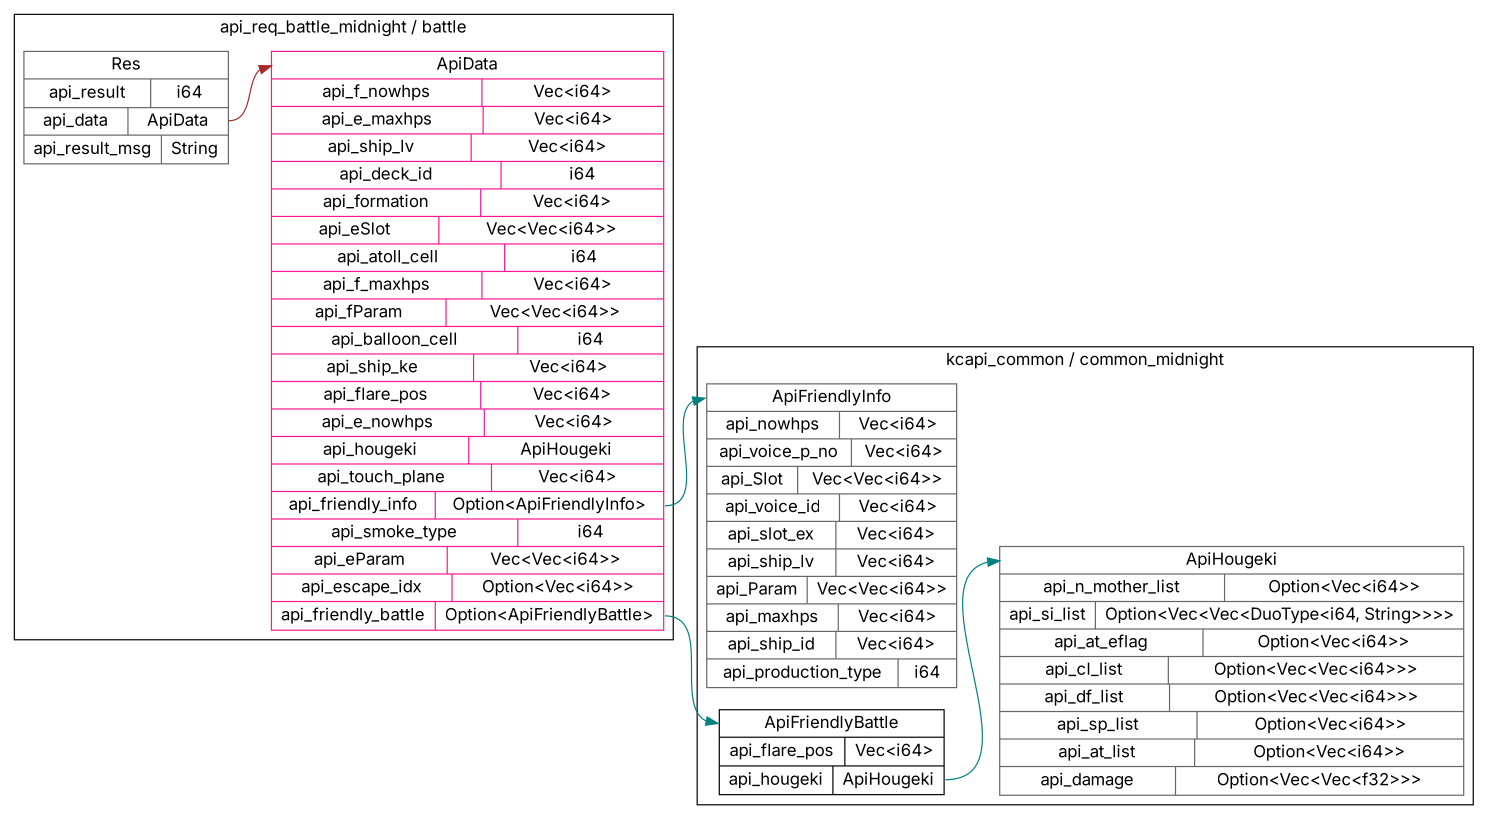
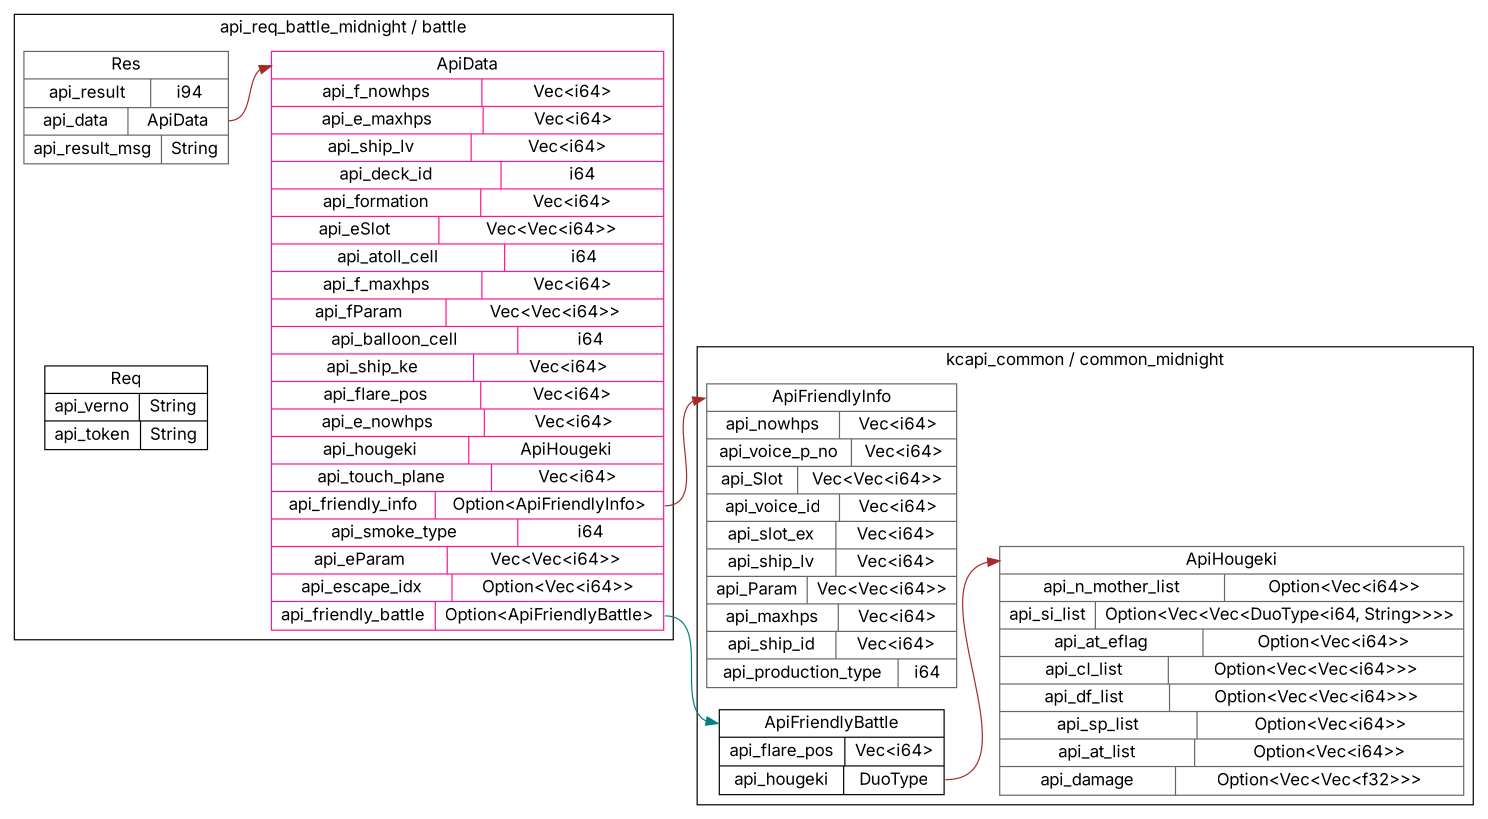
(190, 93) -> (190, 93)
none -> (126, 408)
(686, 458) -> (686, 458)
(974, 676) -> (974, 676)
(889, 780) -> (894, 780)
